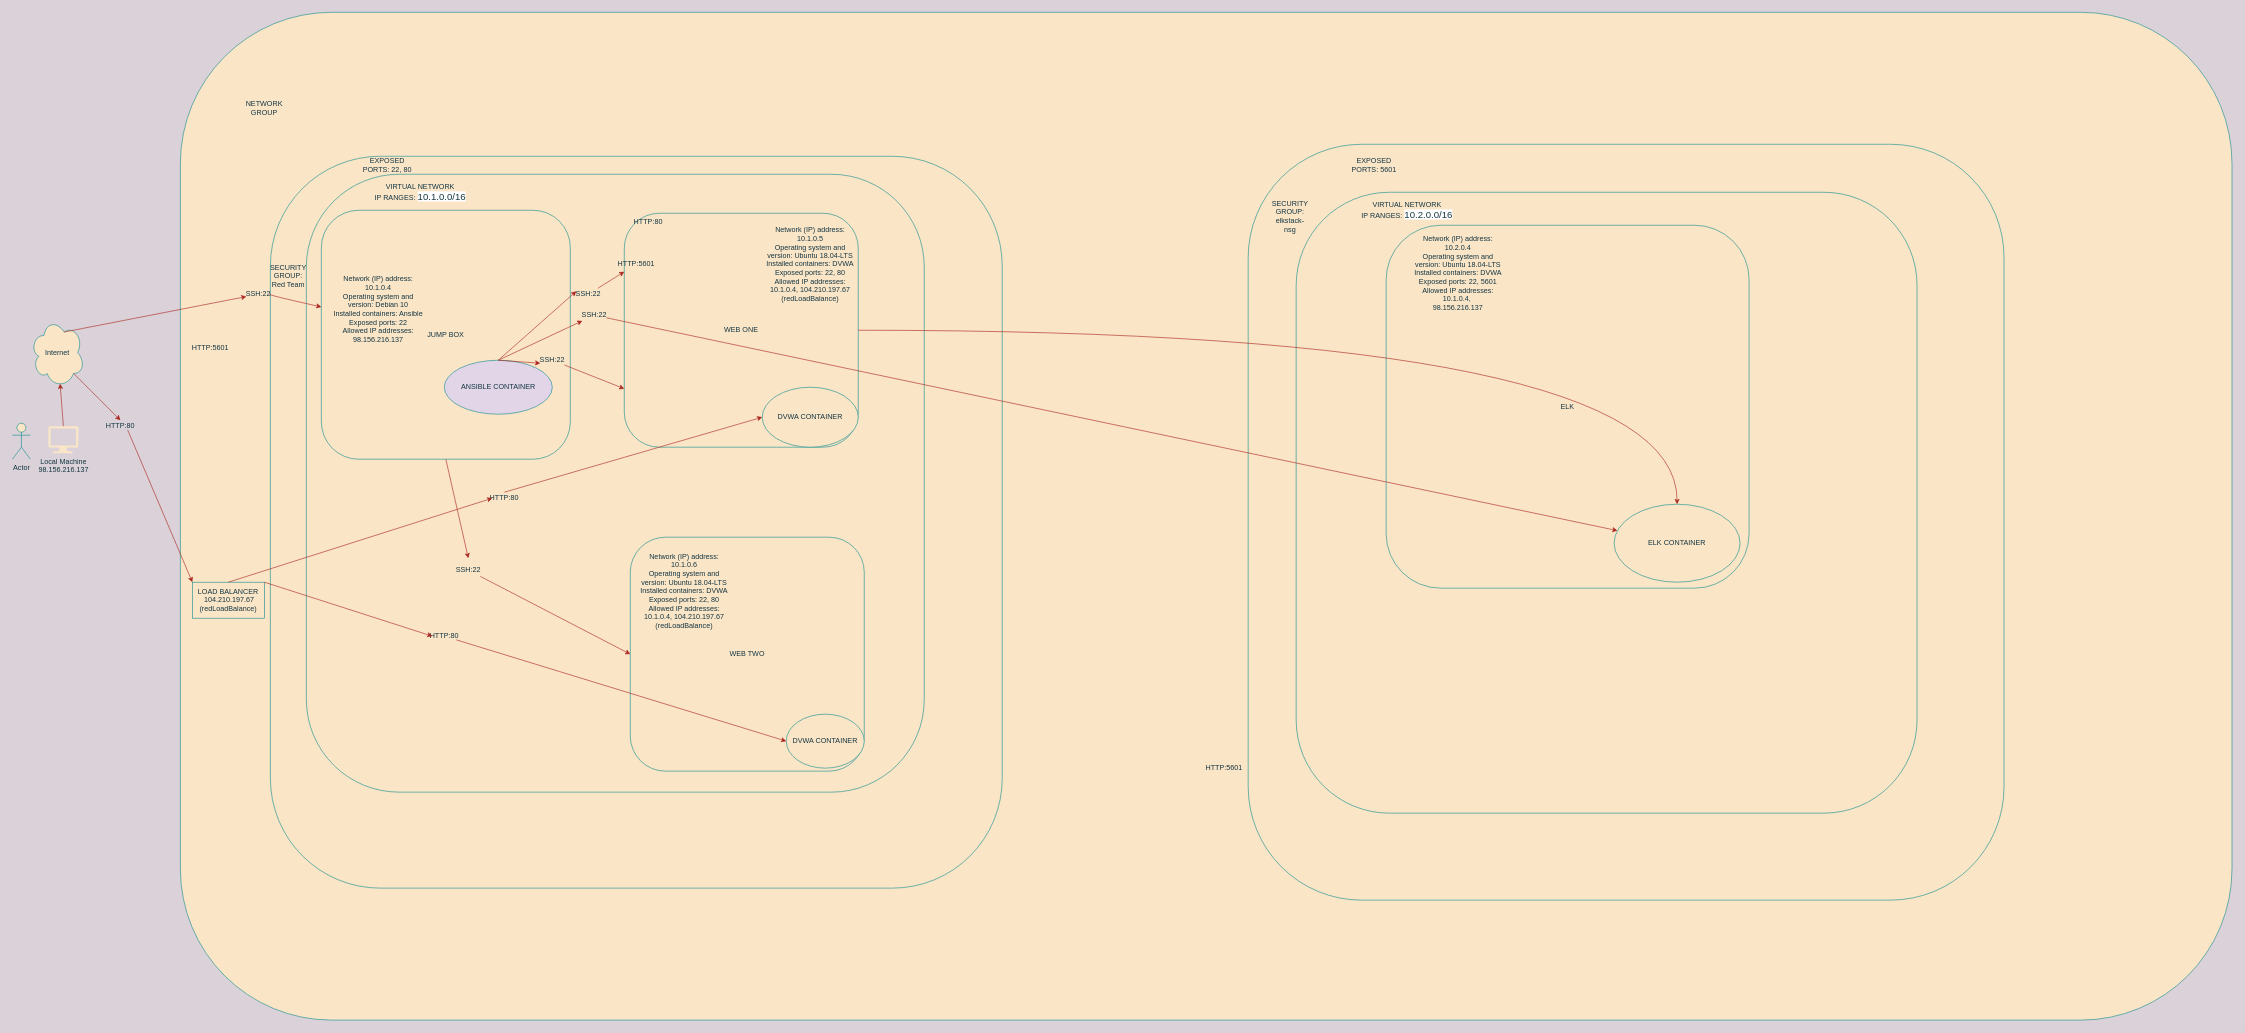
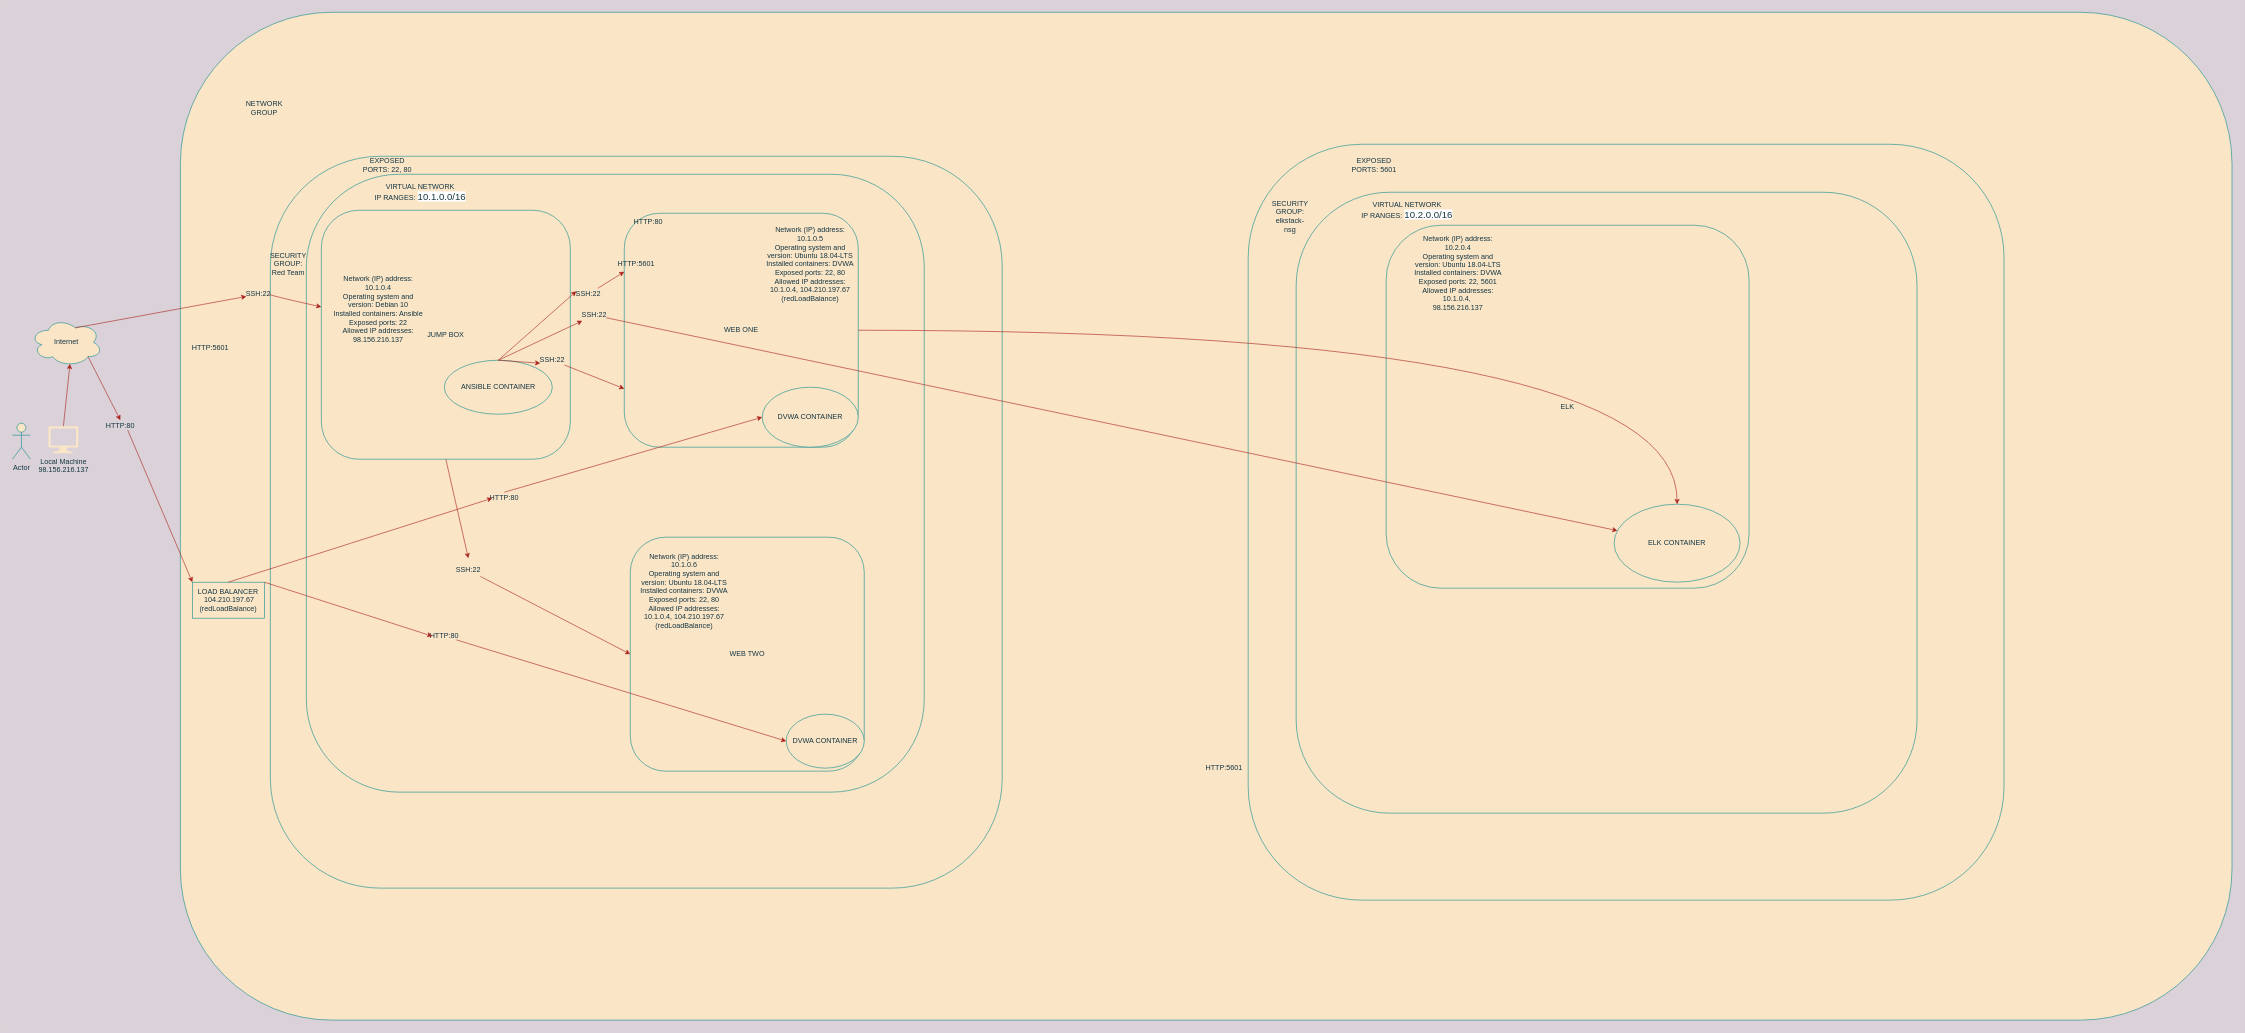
(288, 276) -> (288, 264)
(57, 353) -> (66, 342)
(498, 387) -> (498, 387)
